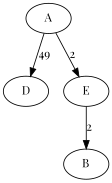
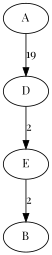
(65, 51) -> (26, 124)
(45, 55) -> (31, 55)
